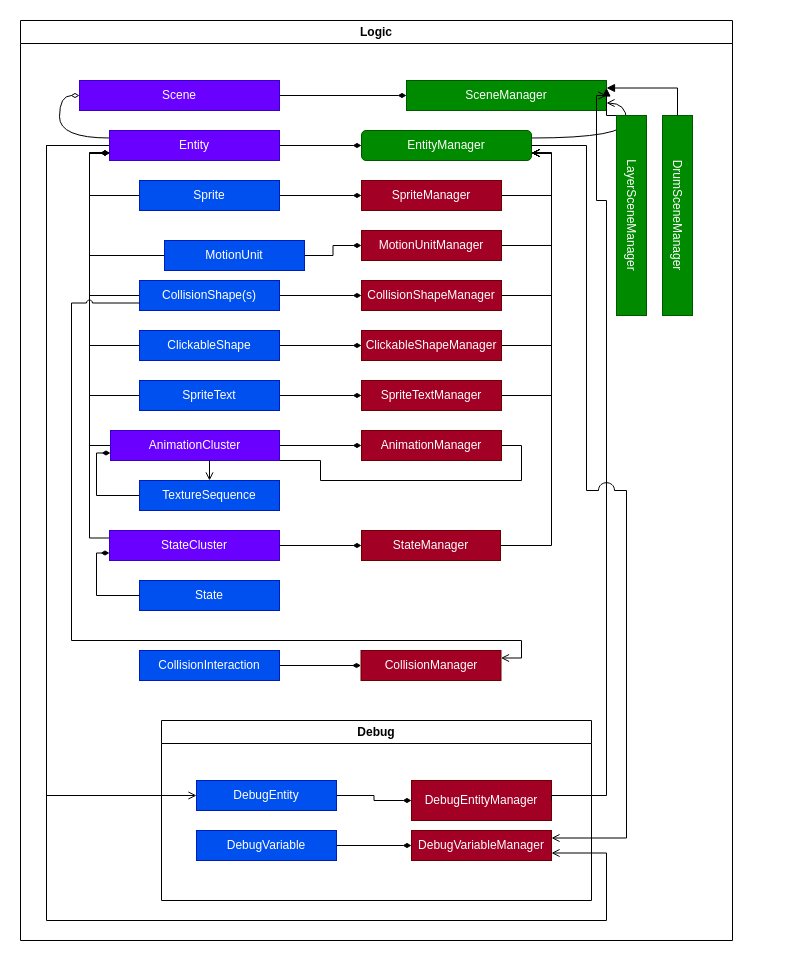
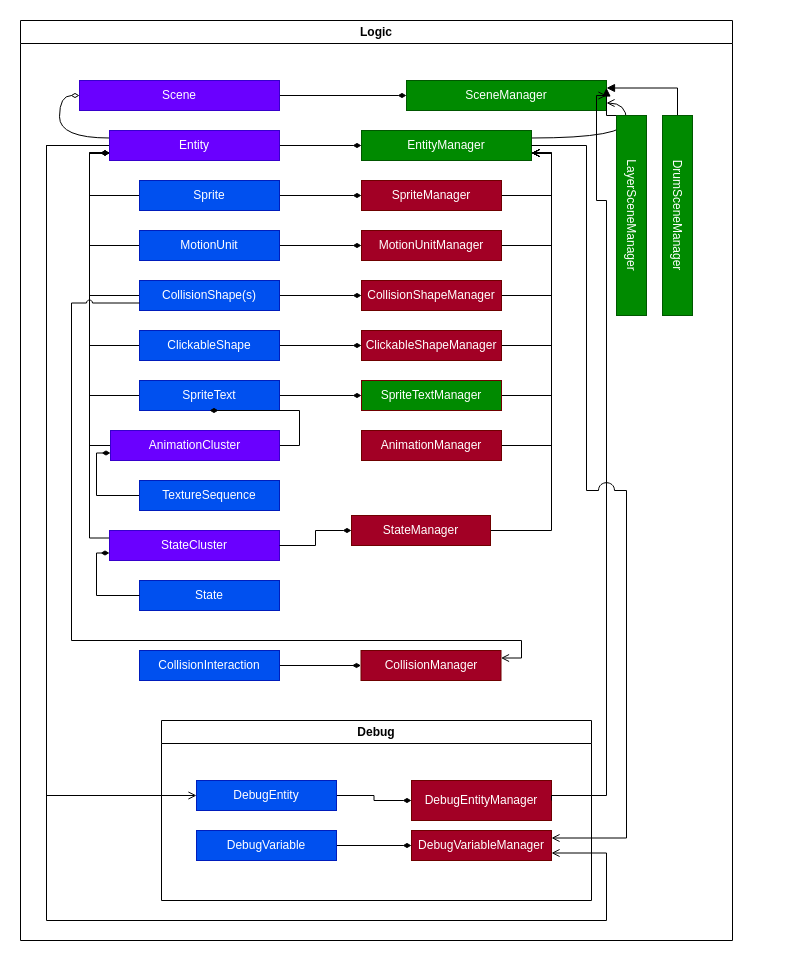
(447, 146) -> (447, 146)
(235, 256) -> (210, 246)
(432, 396) -> (432, 396)
(325, 446) -> (277, 411)
(409, 481) -> (534, 446)
(431, 546) -> (421, 531)
